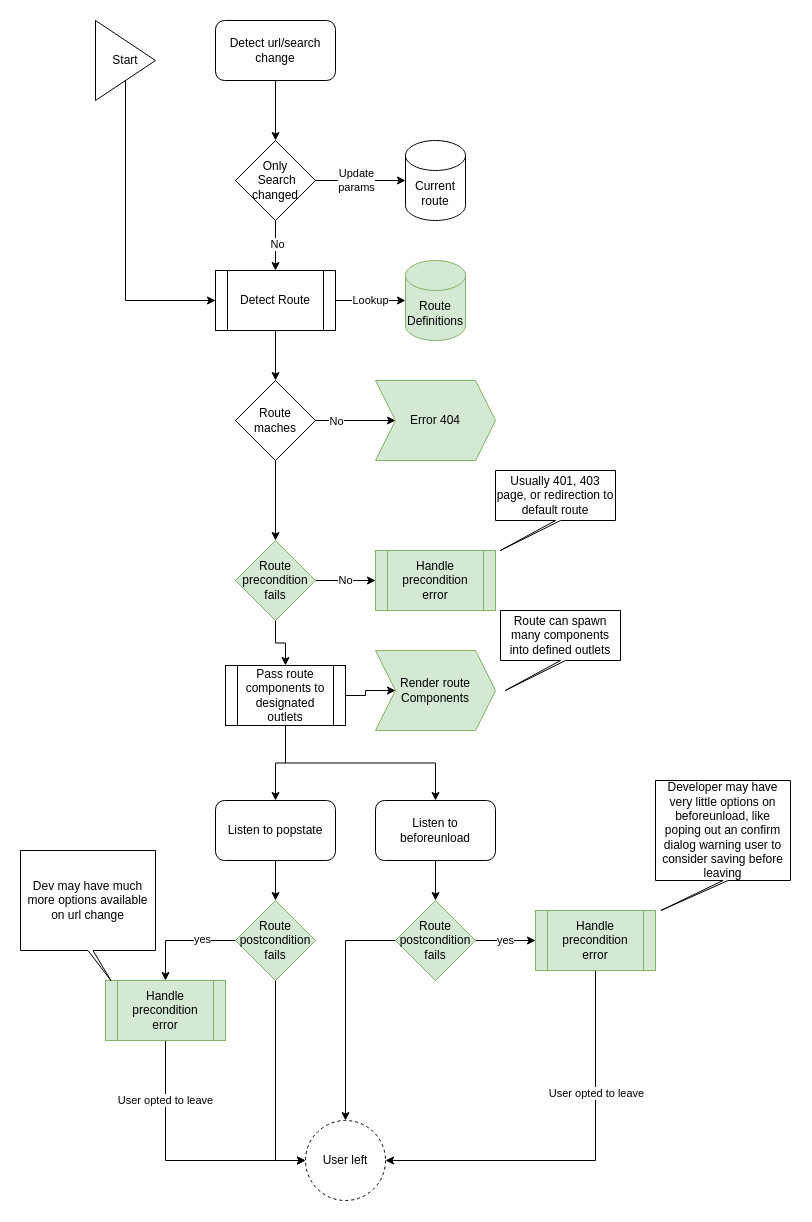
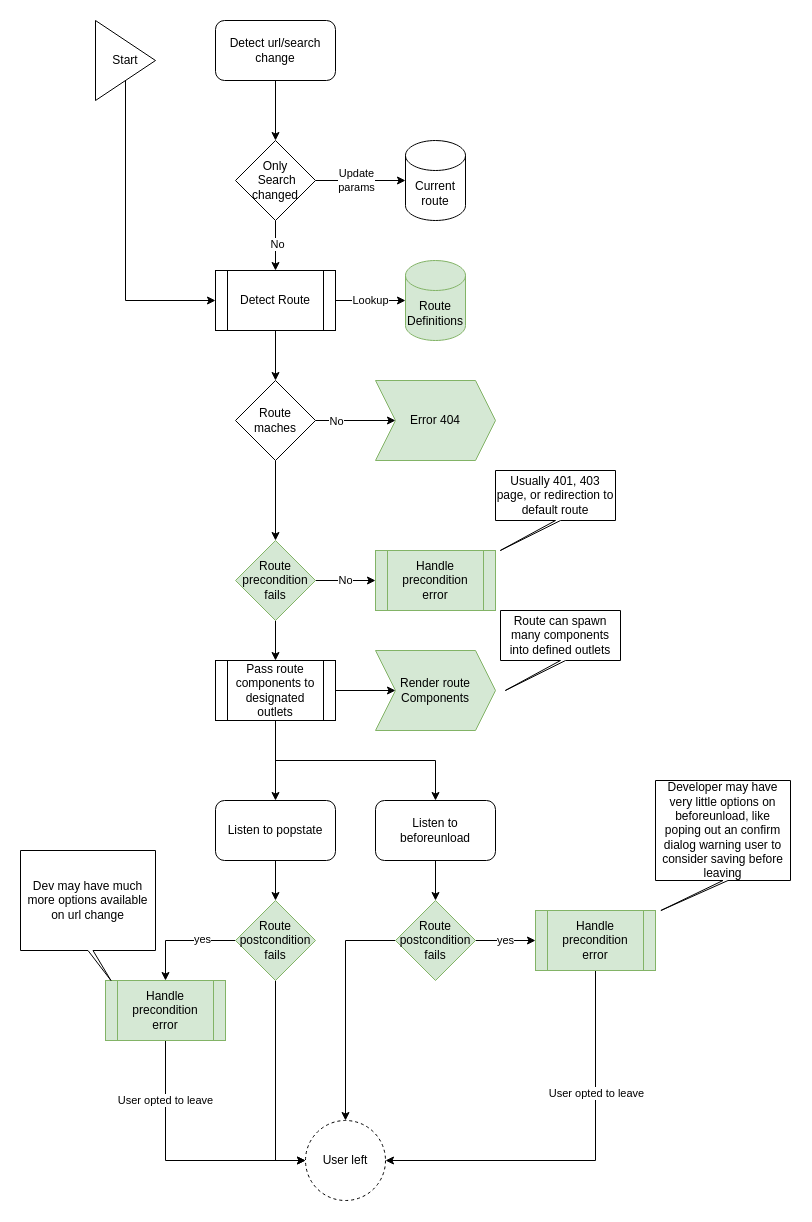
(286, 696) -> (276, 691)
